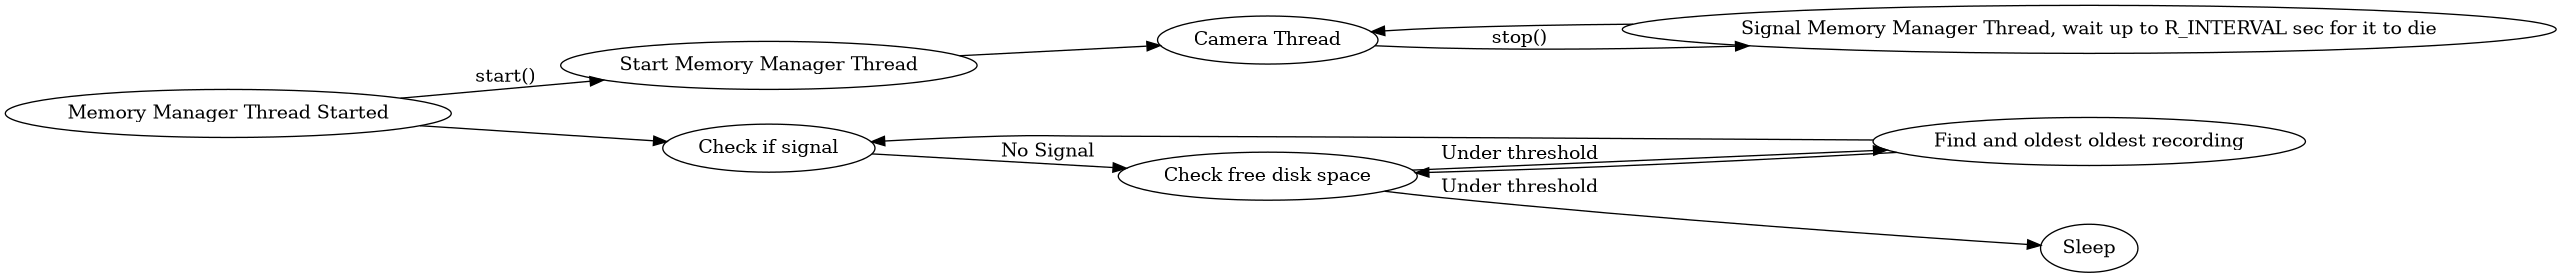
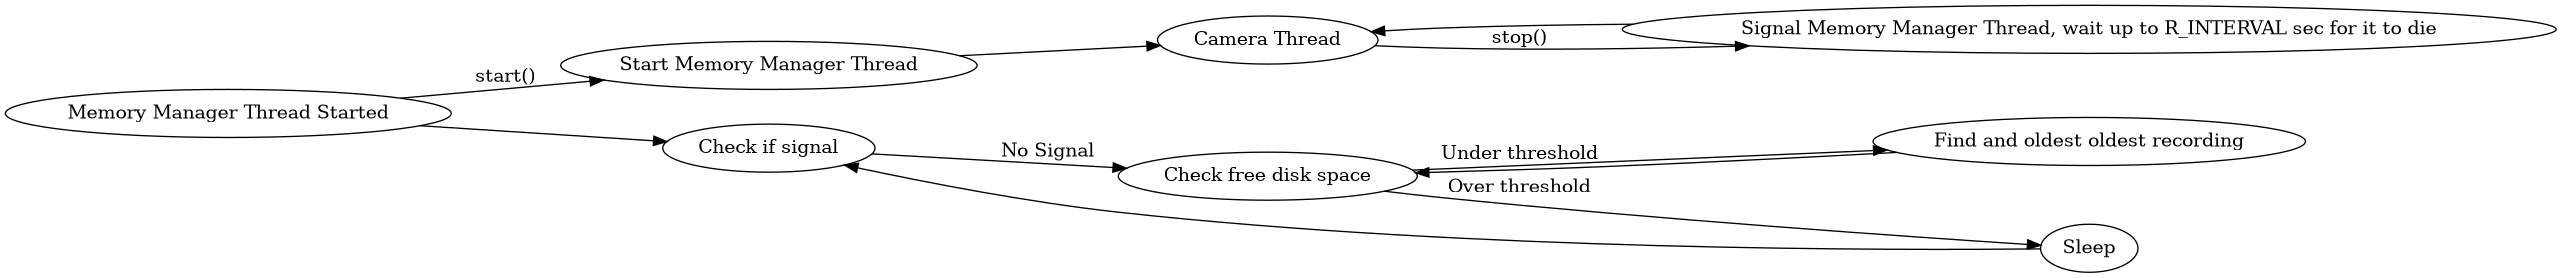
(1379, 137) -> (1447, 237)
(1520, 188) -> (1520, 188)
